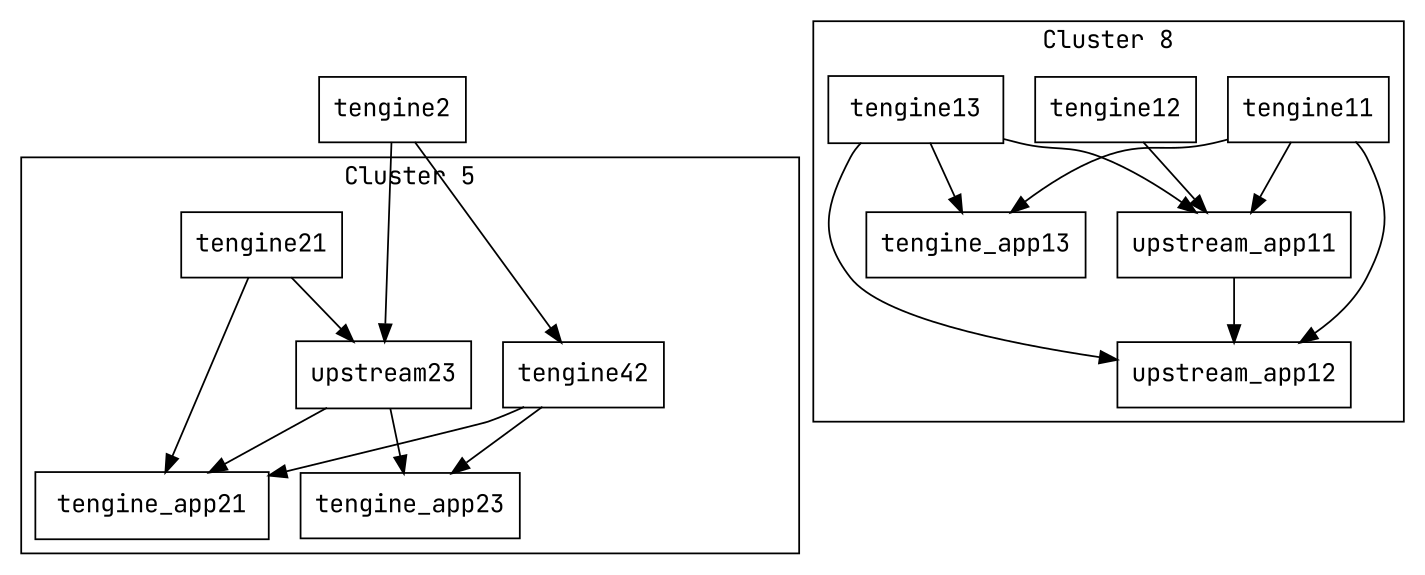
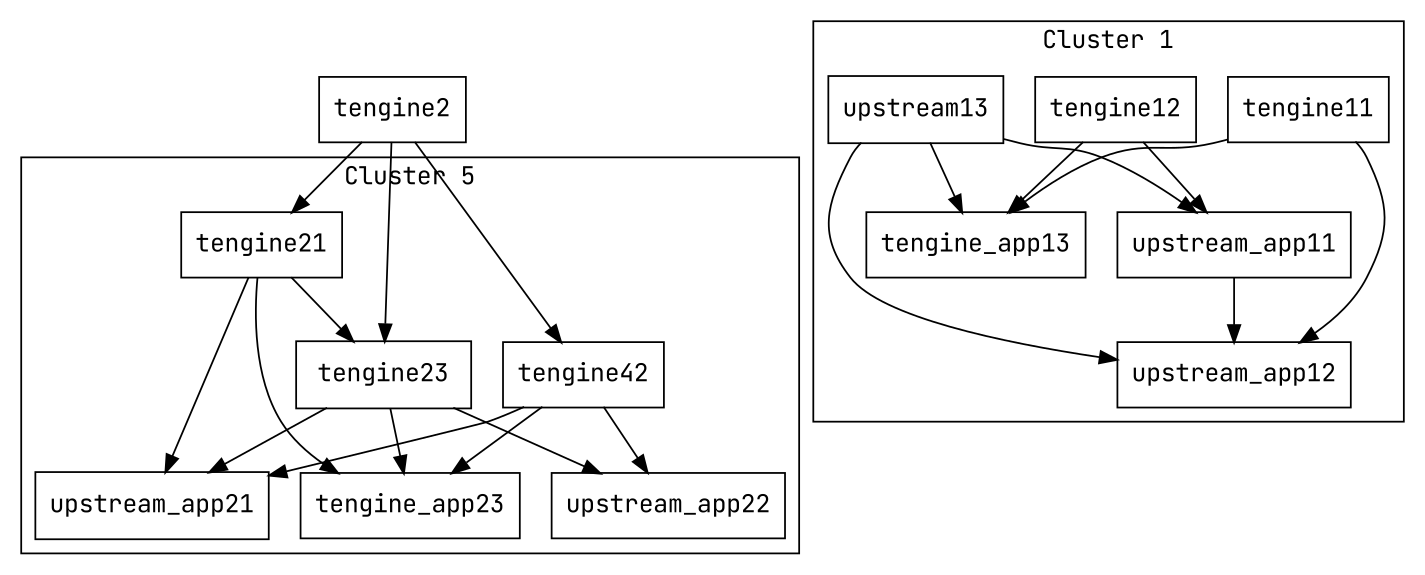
(1109, 42) -> (1109, 42)
(916, 110) -> (916, 110)
none -> (1055, 168)
(1276, 169) -> none
none -> (333, 171)
(384, 375) -> (384, 375)
none -> (264, 381)
(152, 506) -> (152, 506)
none -> (668, 506)
